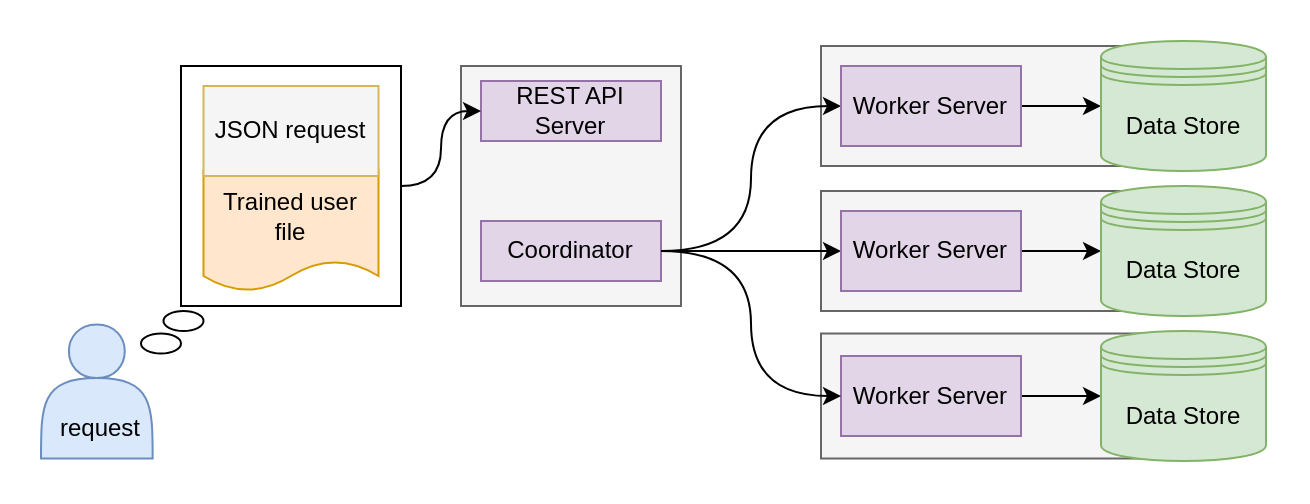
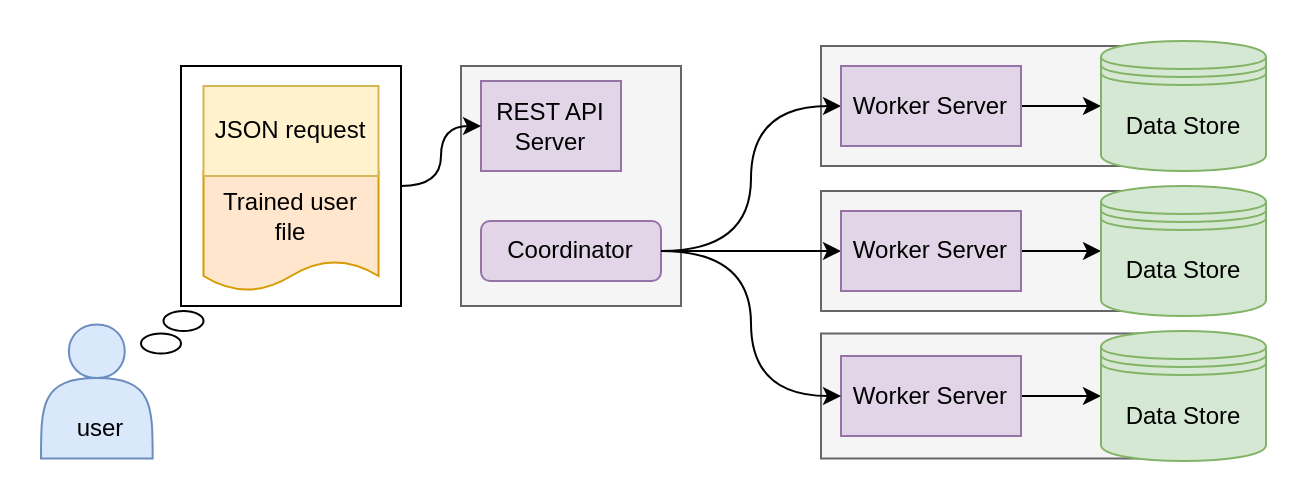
(571, 111) -> (551, 126)
(291, 131) -> (291, 131)
(571, 251) -> (571, 251)
(101, 429) -> (101, 429)
